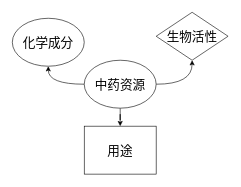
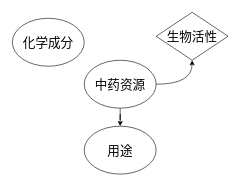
(59, 81) -> none
(120, 150) -> (120, 150)
